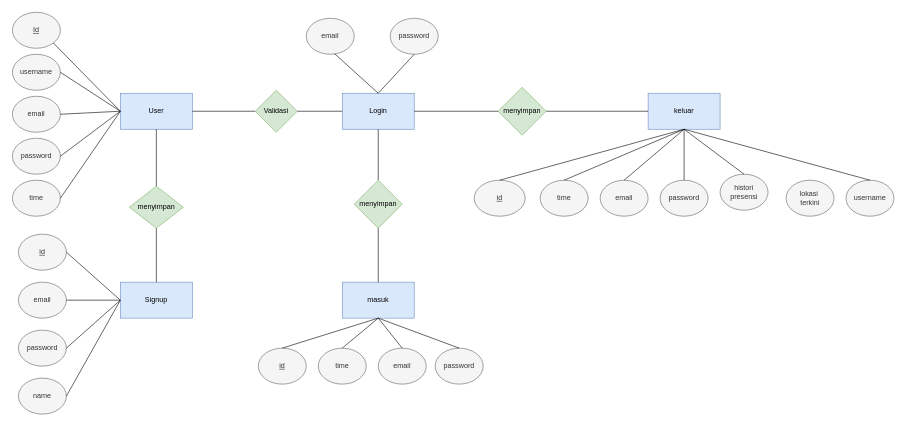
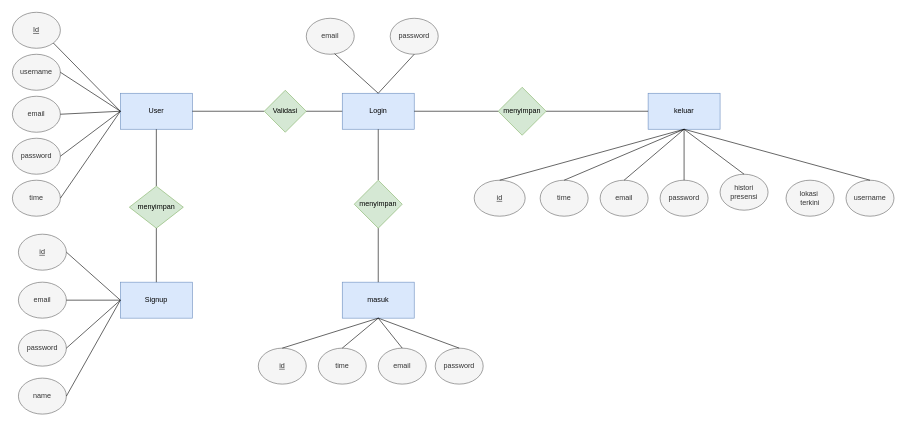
(276, 111) -> (285, 111)
